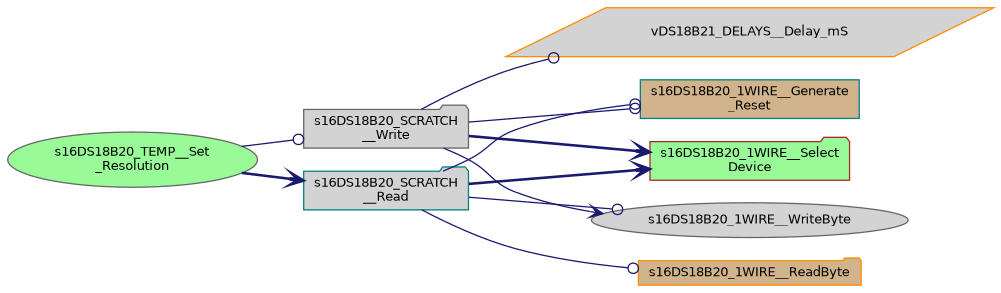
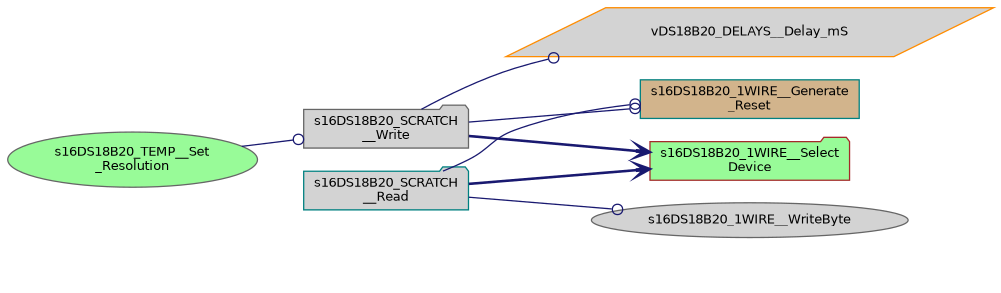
(750, 32) -> (750, 32)
(266, 176) -> none
(512, 191) -> none
(750, 273) -> none
